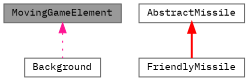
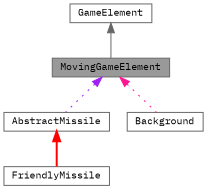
none -> (111, 13)
none -> (80, 98)
